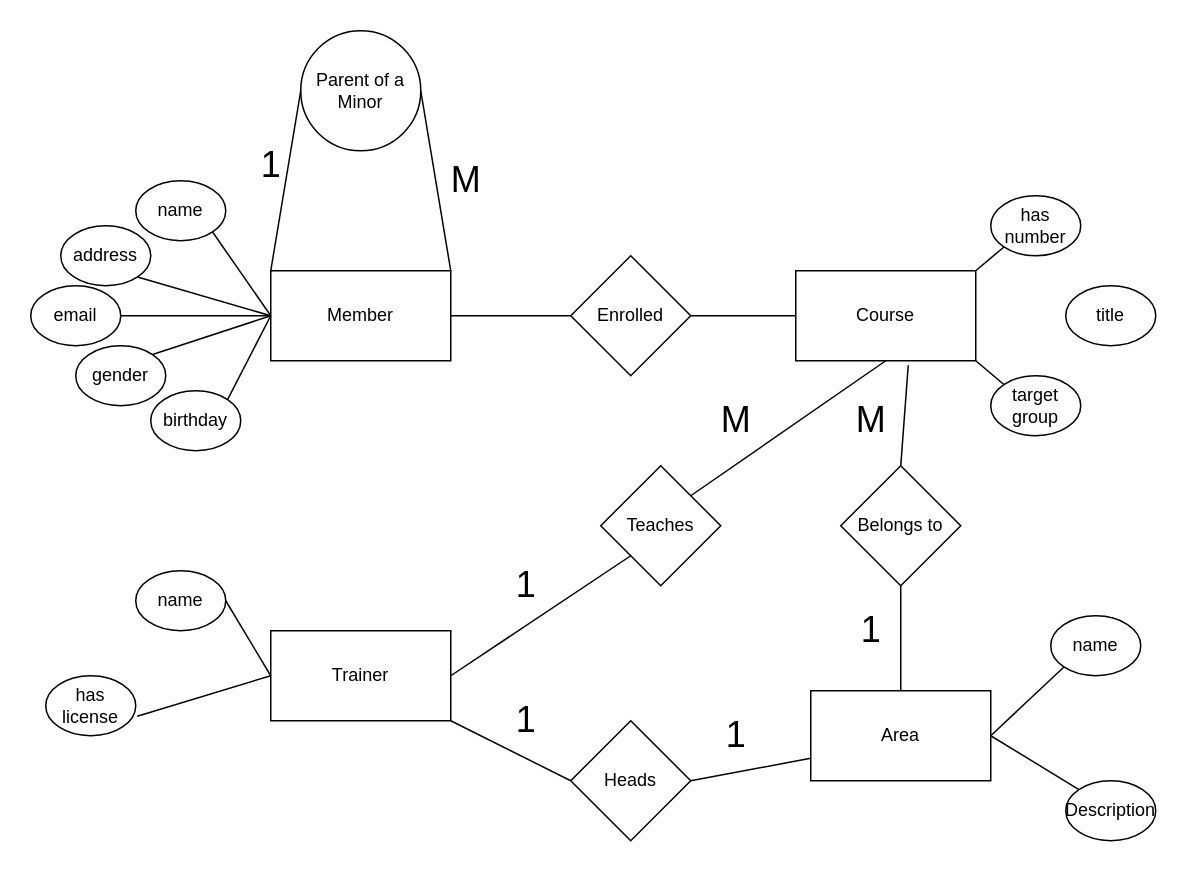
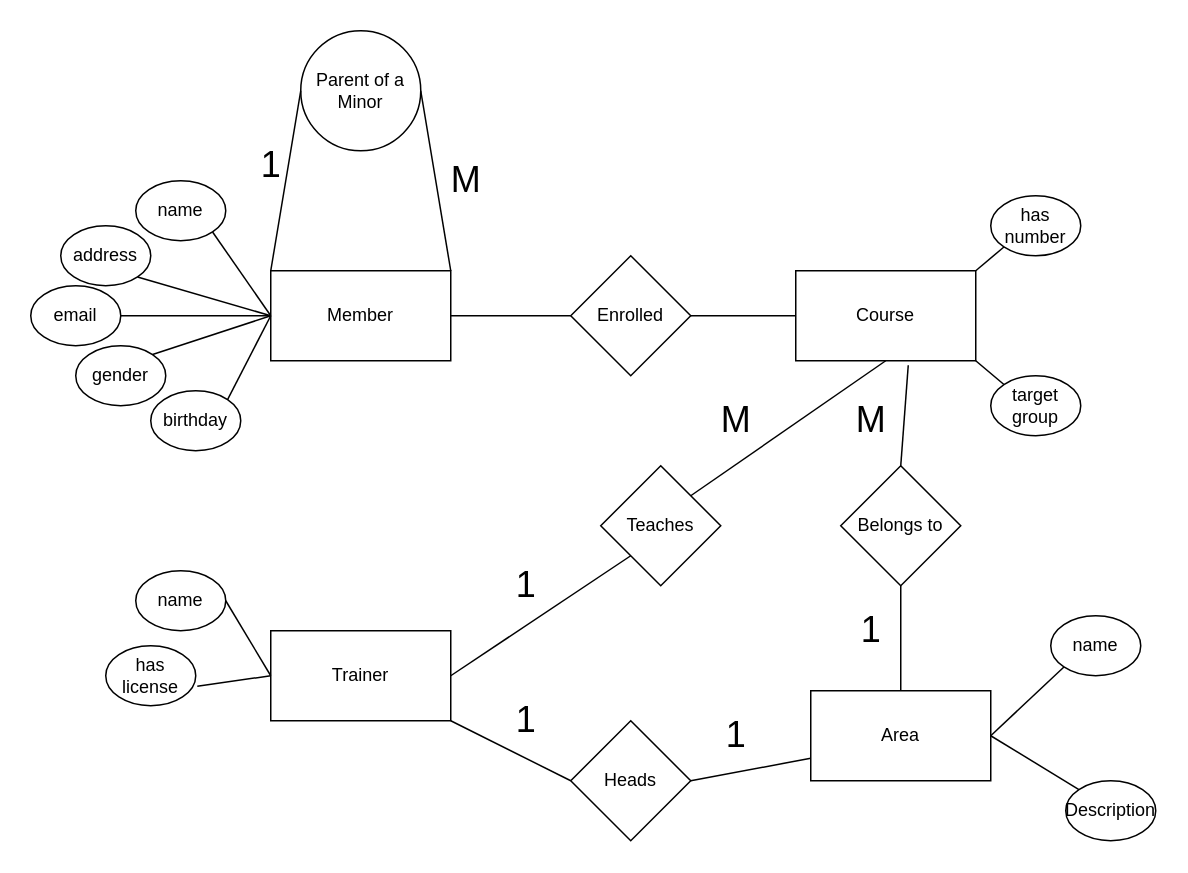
(1111, 316) -> none
(91, 706) -> (151, 676)
